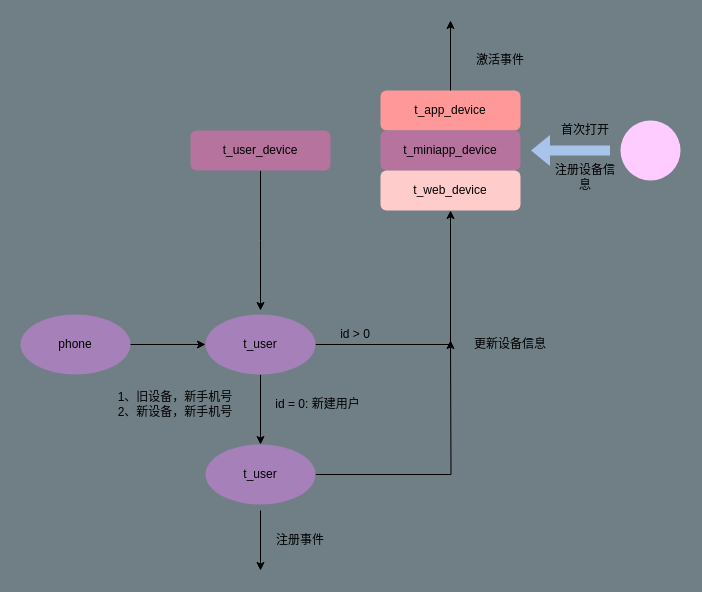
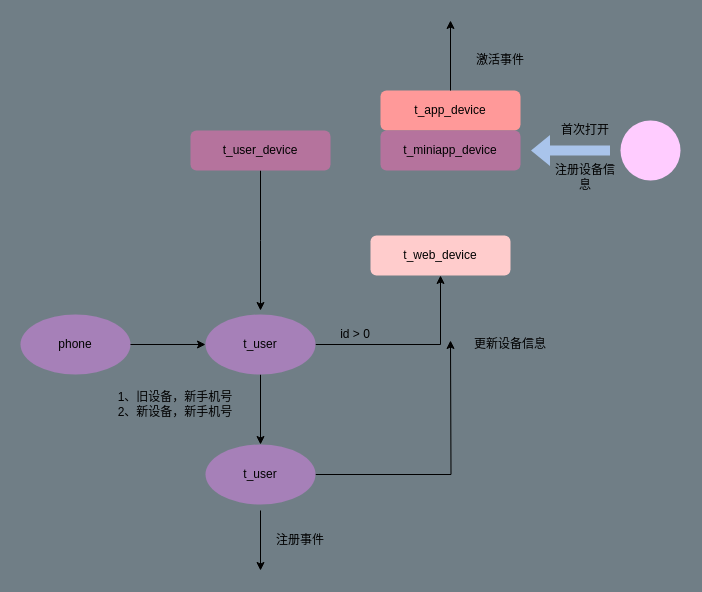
(451, 191) -> (441, 256)
(318, 405) -> none
